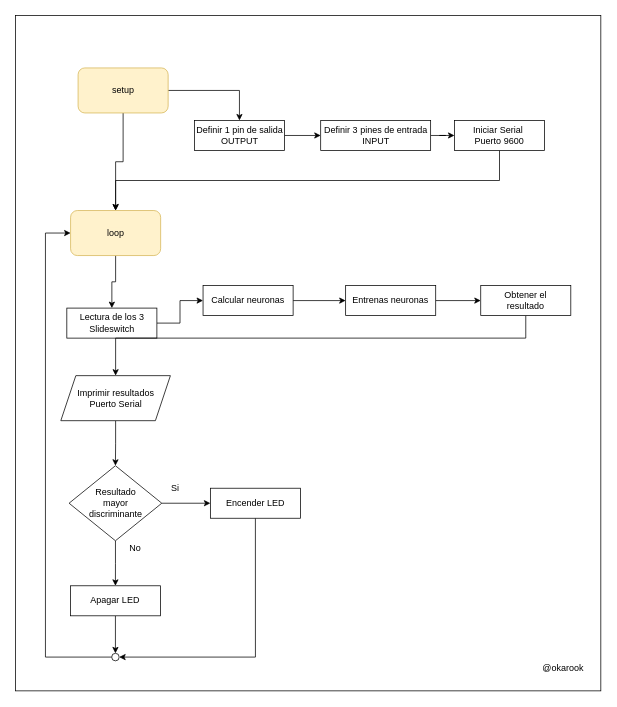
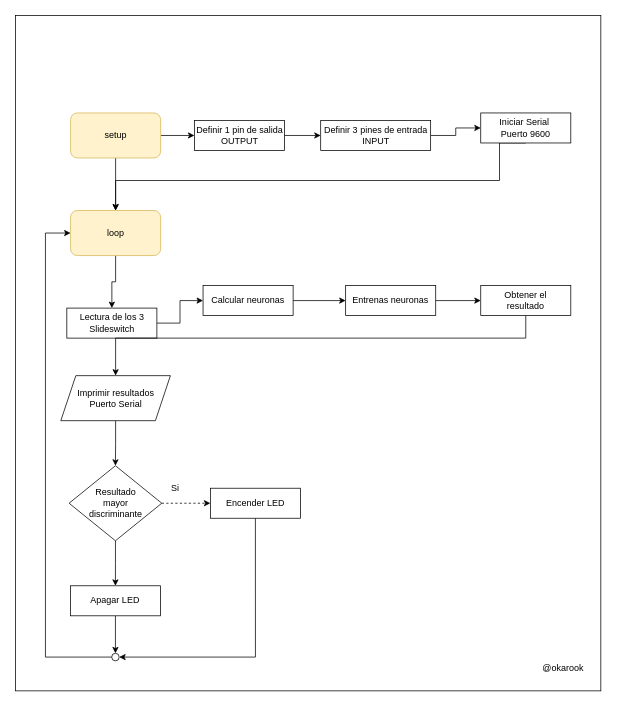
(123, 90) -> (116, 135)
(499, 135) -> (525, 128)
(182, 503) -> (182, 503)
(135, 548) -> none
